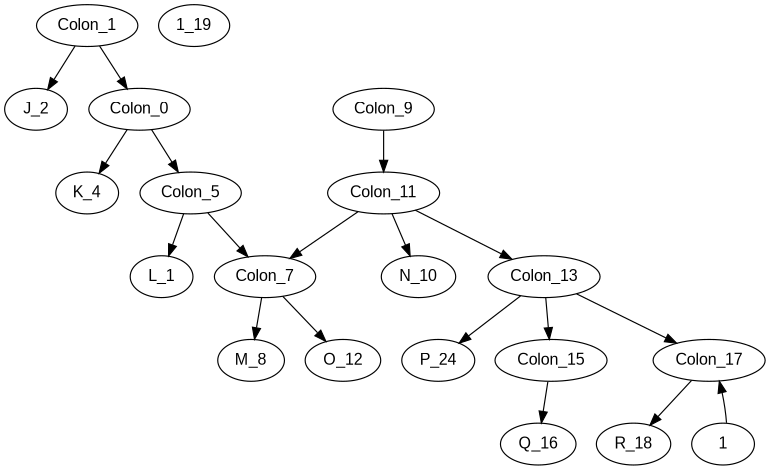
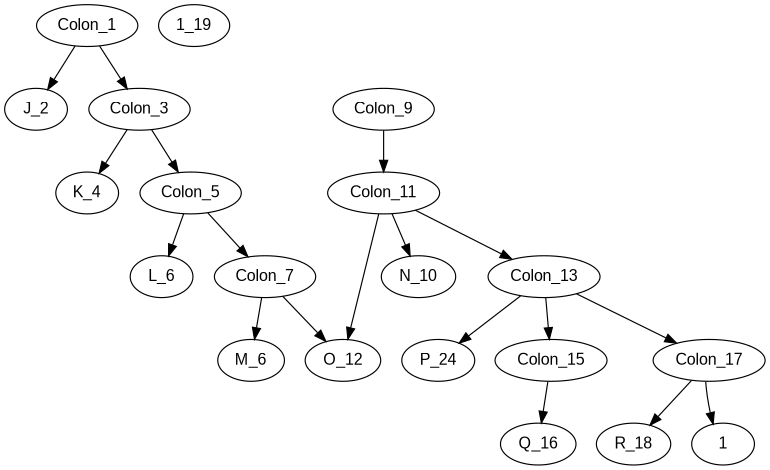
(140, 109) -> (140, 109)
(329, 232) -> (365, 271)
(162, 277) -> (162, 277)
(251, 360) -> (251, 360)
(725, 408) -> (707, 397)
